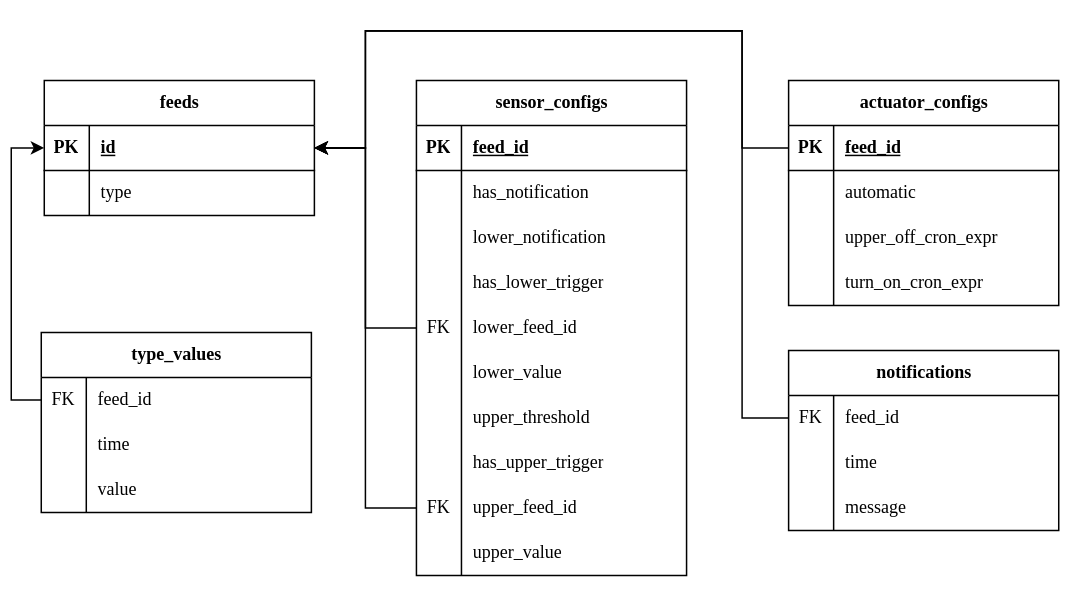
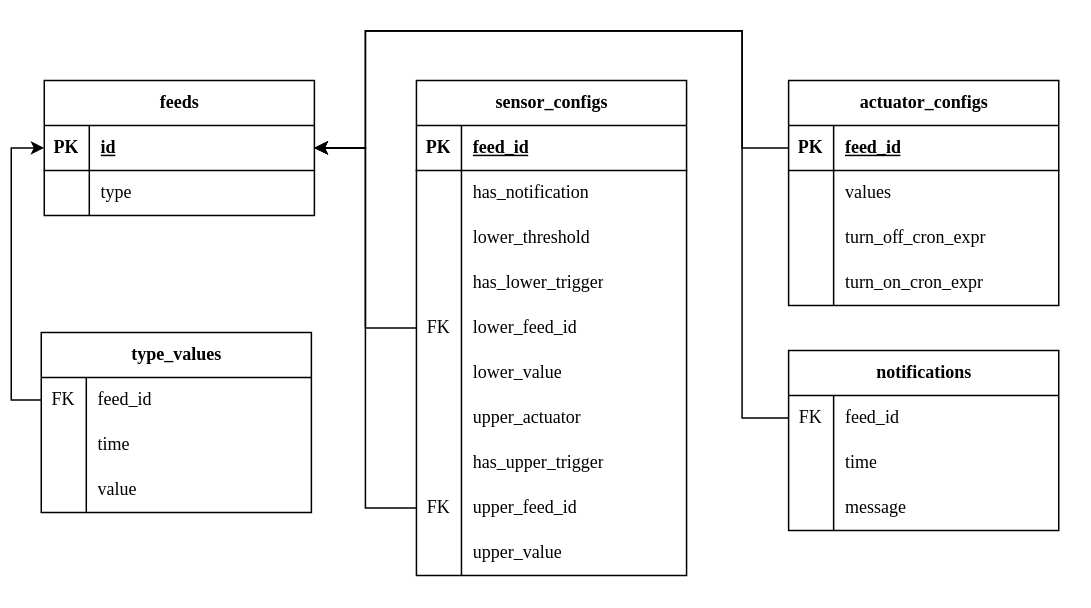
(888, 193) -> (873, 193)
(555, 238) -> (544, 238)
(941, 238) -> (936, 238)
(547, 418) -> (544, 418)
